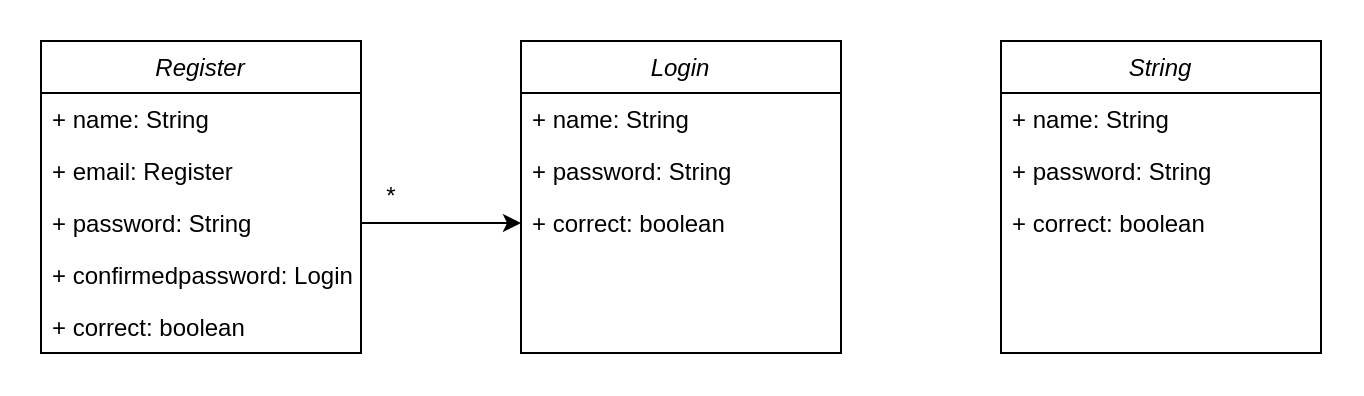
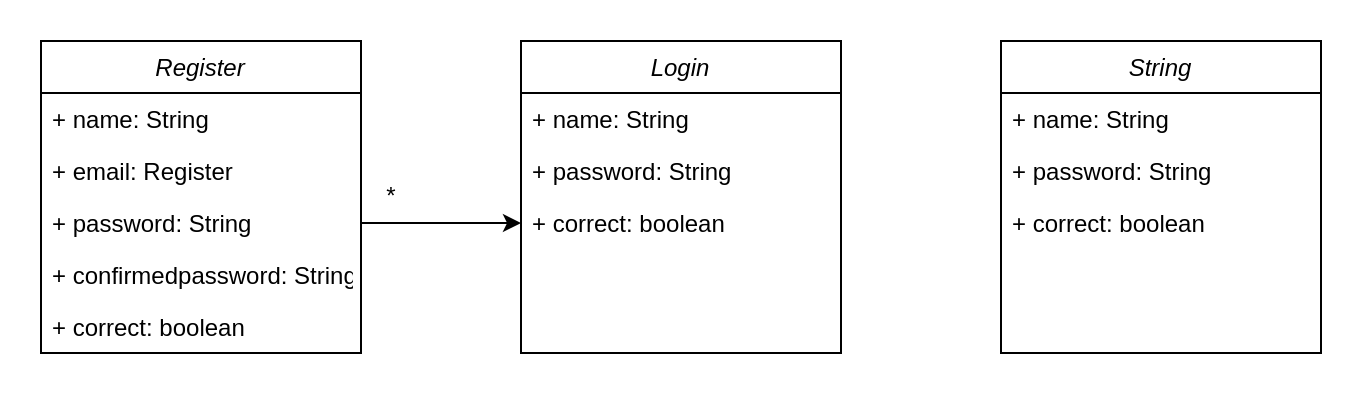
(211, 276) -> (218, 276)
